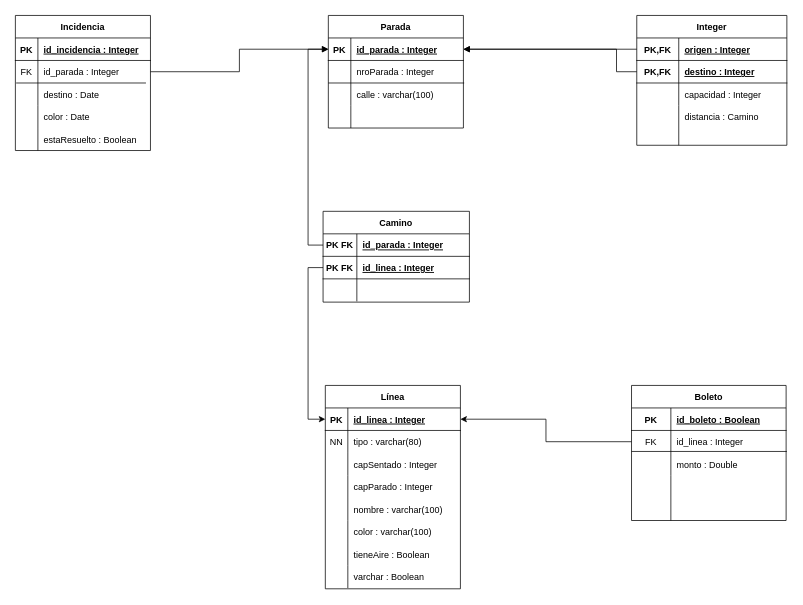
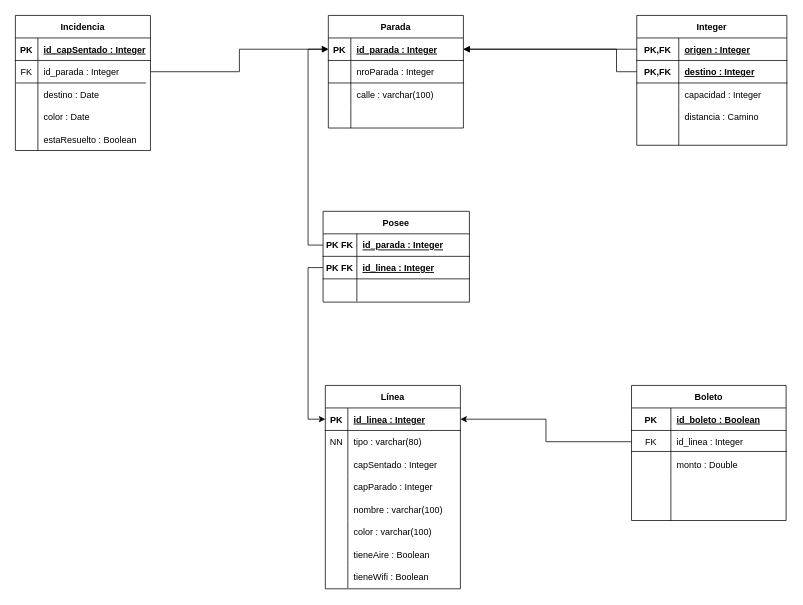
(93, 50) -> (97, 50)
(396, 223) -> (396, 223)
(391, 577) -> (393, 577)
